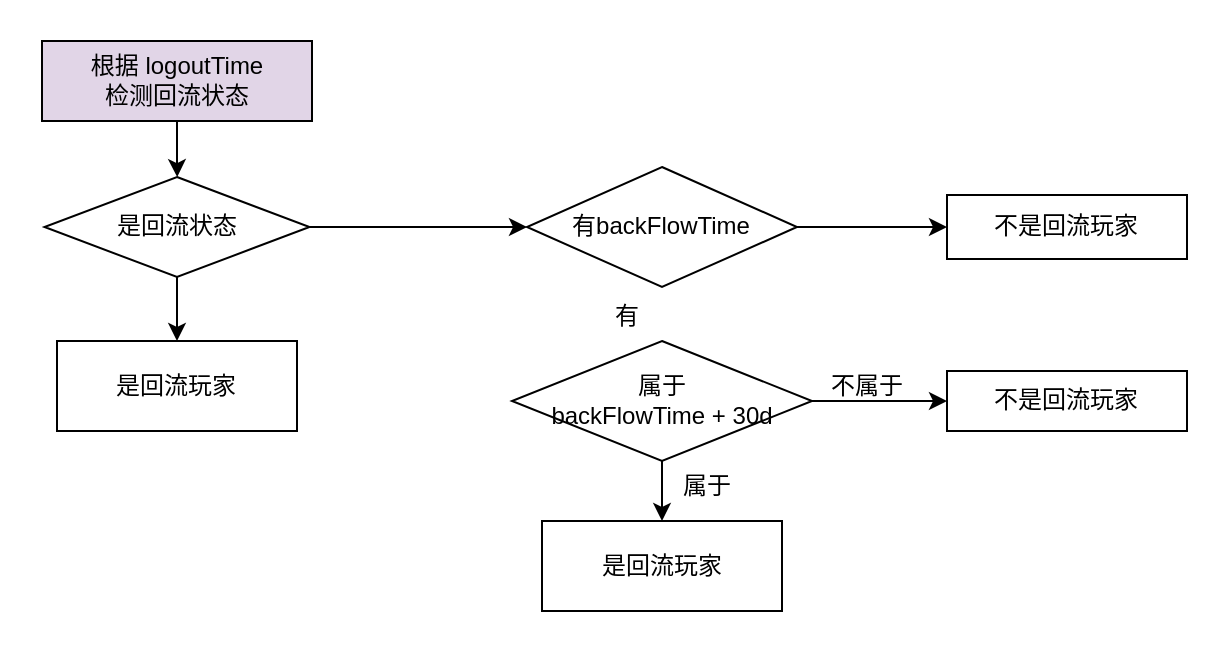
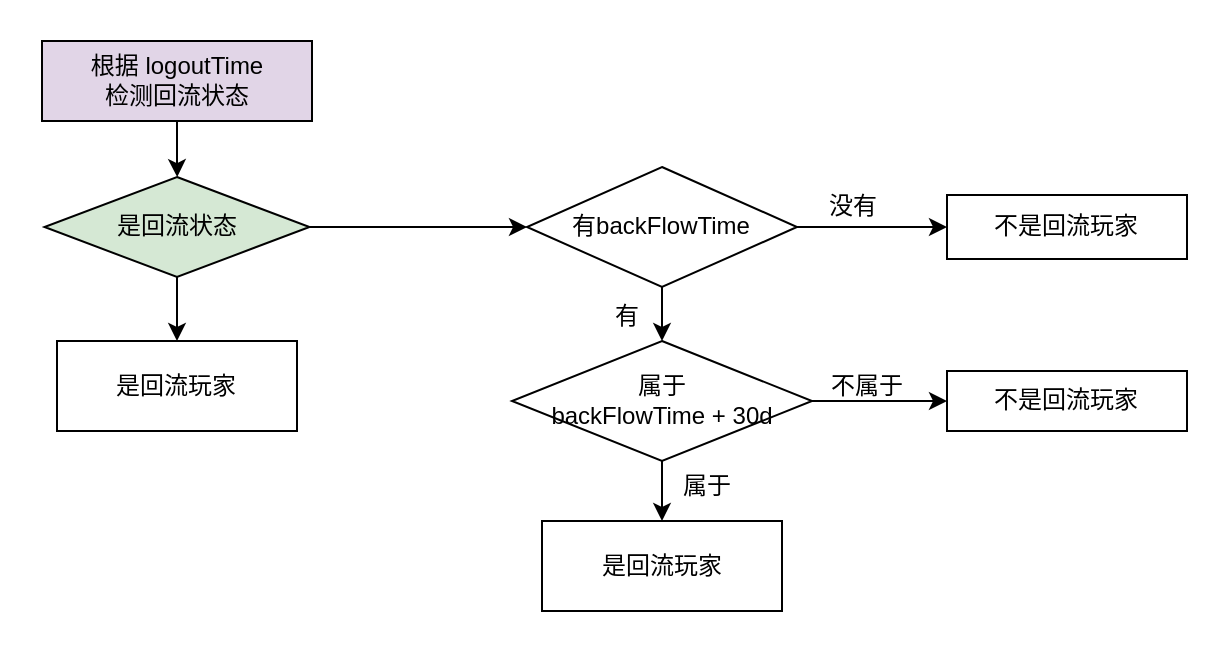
none -> (852, 207)
(177, 227) -> (177, 227)
none -> (662, 321)
